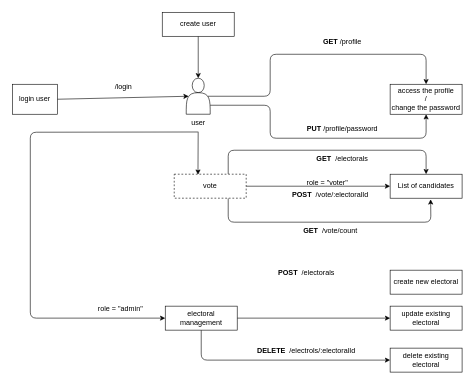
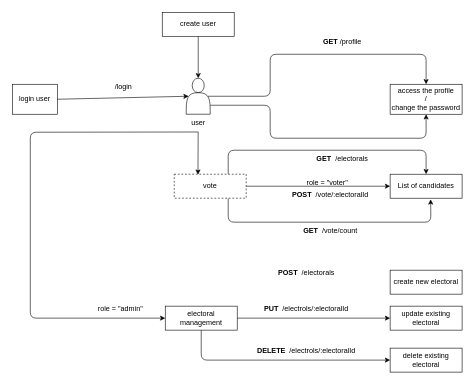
(342, 129) -> none
none -> (306, 309)
